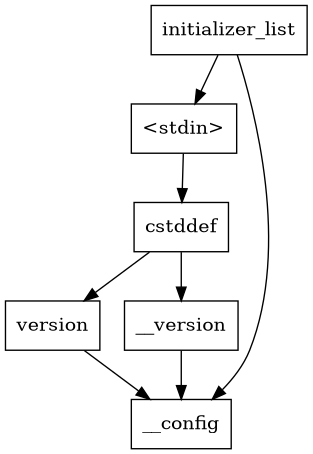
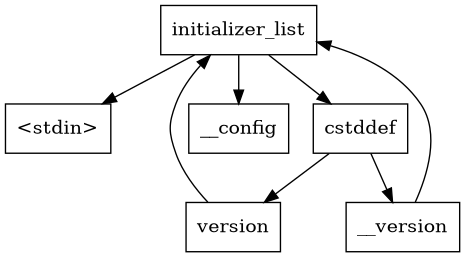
(183, 171) -> (294, 75)
(181, 368) -> (419, 101)
(112, 371) -> (171, 135)
